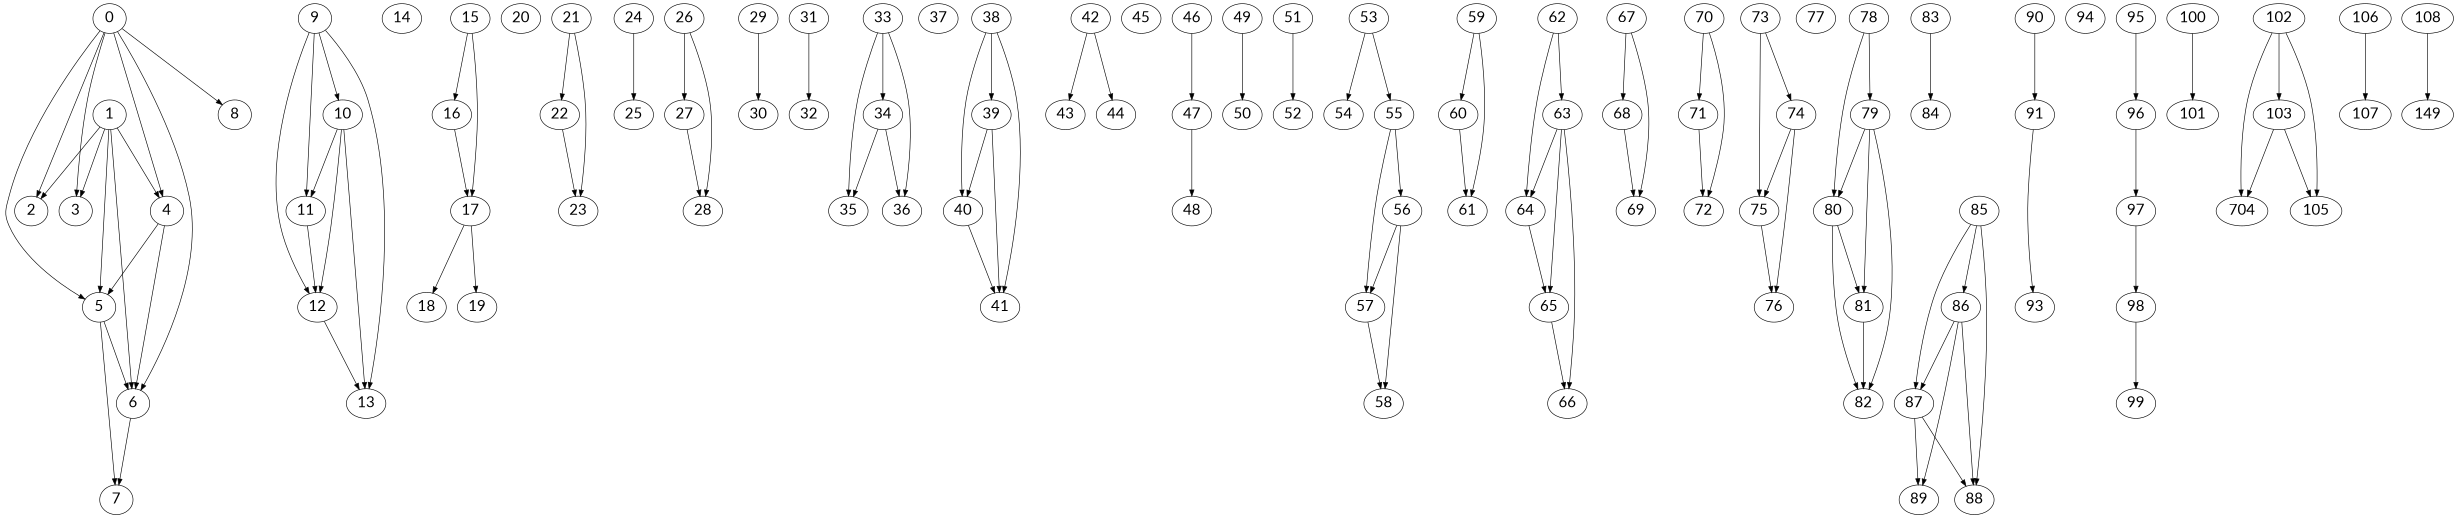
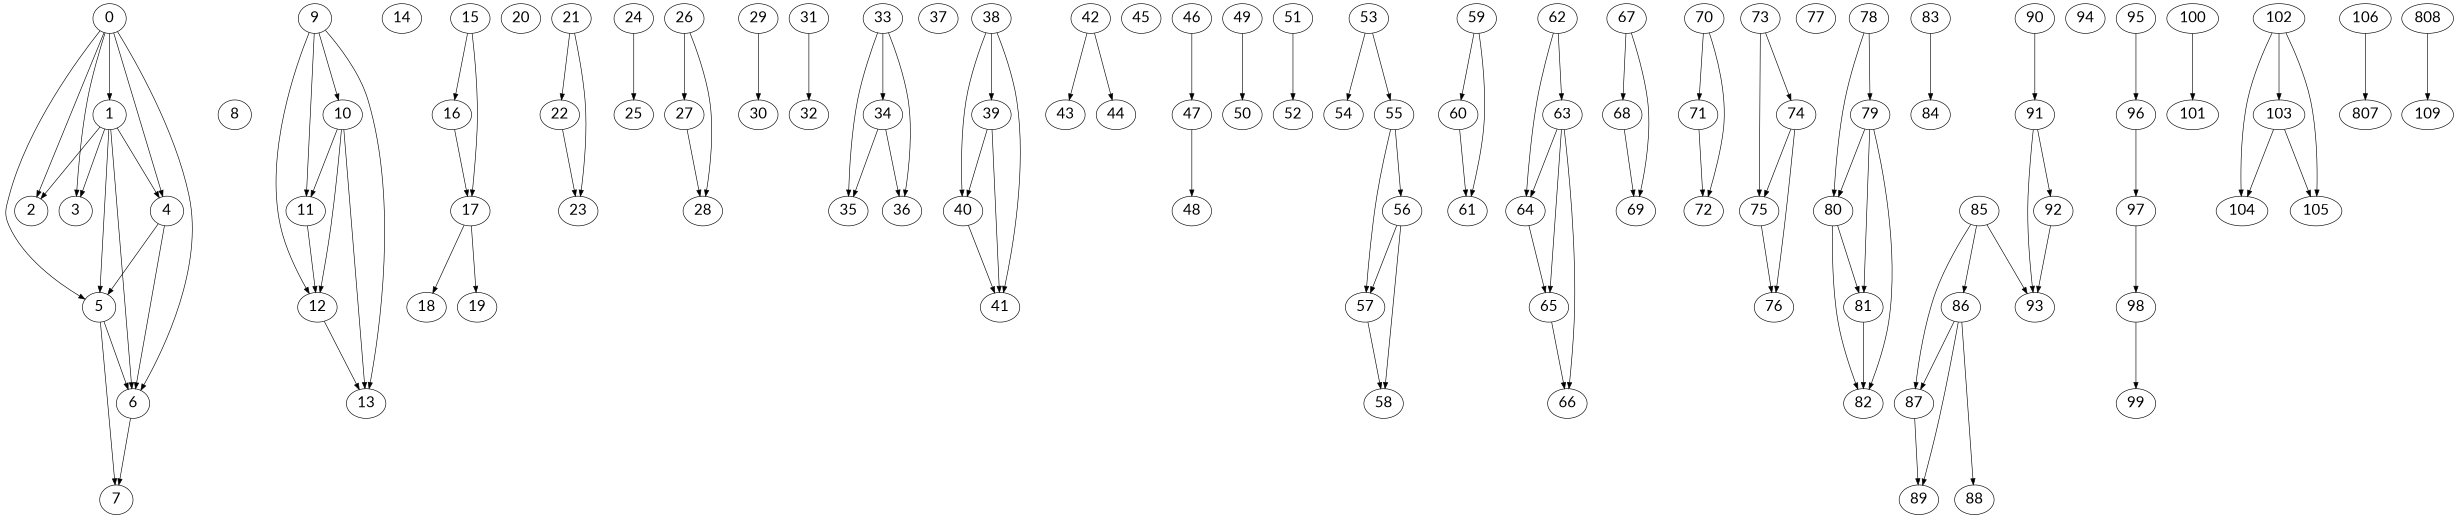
(2428, 19) -> (2428, 19)
(170, 65) -> (110, 63)
(2365, 115) -> (2365, 115)
(2428, 115) -> (2428, 115)
none -> (2053, 211)
(2242, 211) -> (2242, 211)
(1986, 352) -> (2005, 256)
(1942, 449) -> none
